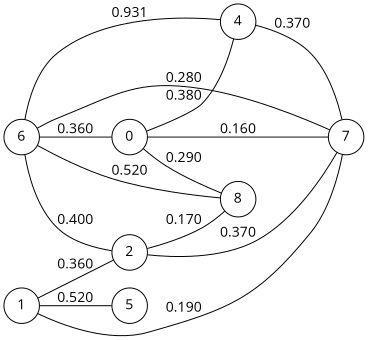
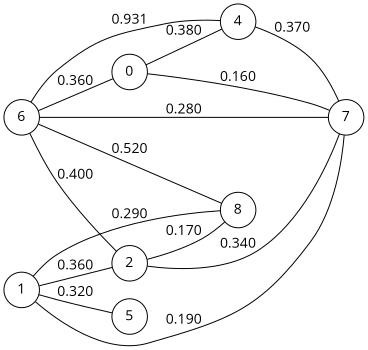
(180, 174) -> (120, 228)
(238, 233) -> (238, 244)
(75, 298) -> (75, 292)
